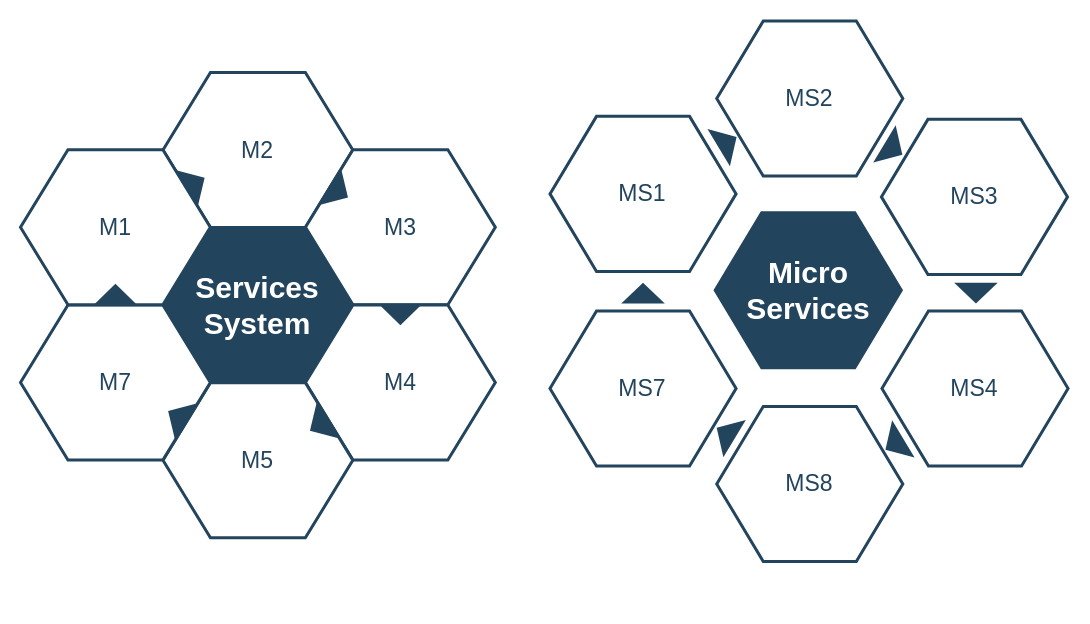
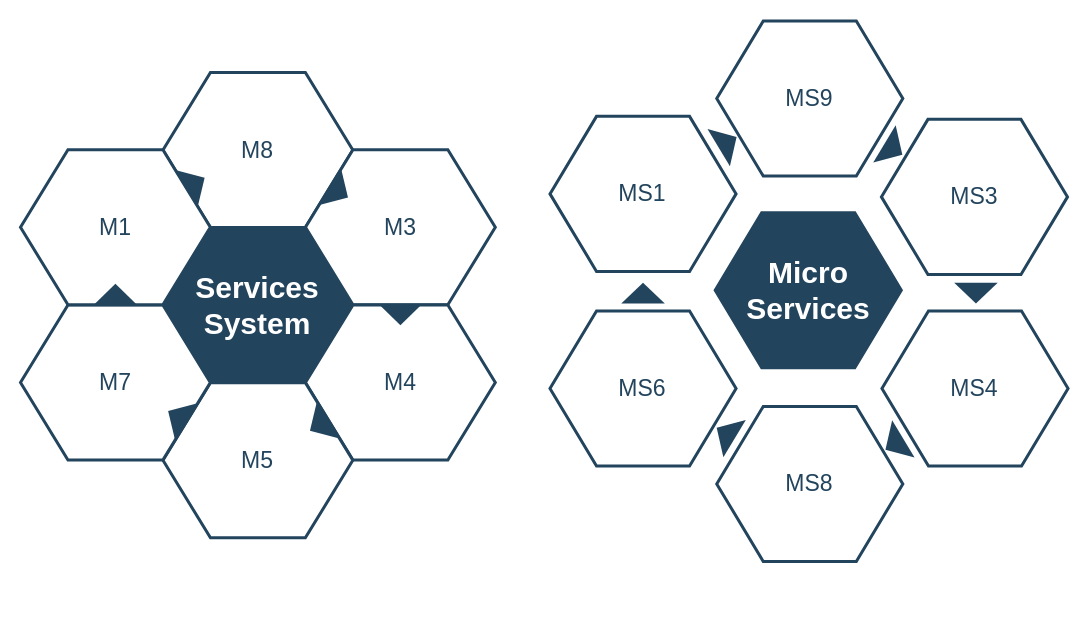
(810, 99) -> (810, 99)
(258, 151) -> (258, 151)
(643, 389) -> (643, 389)
